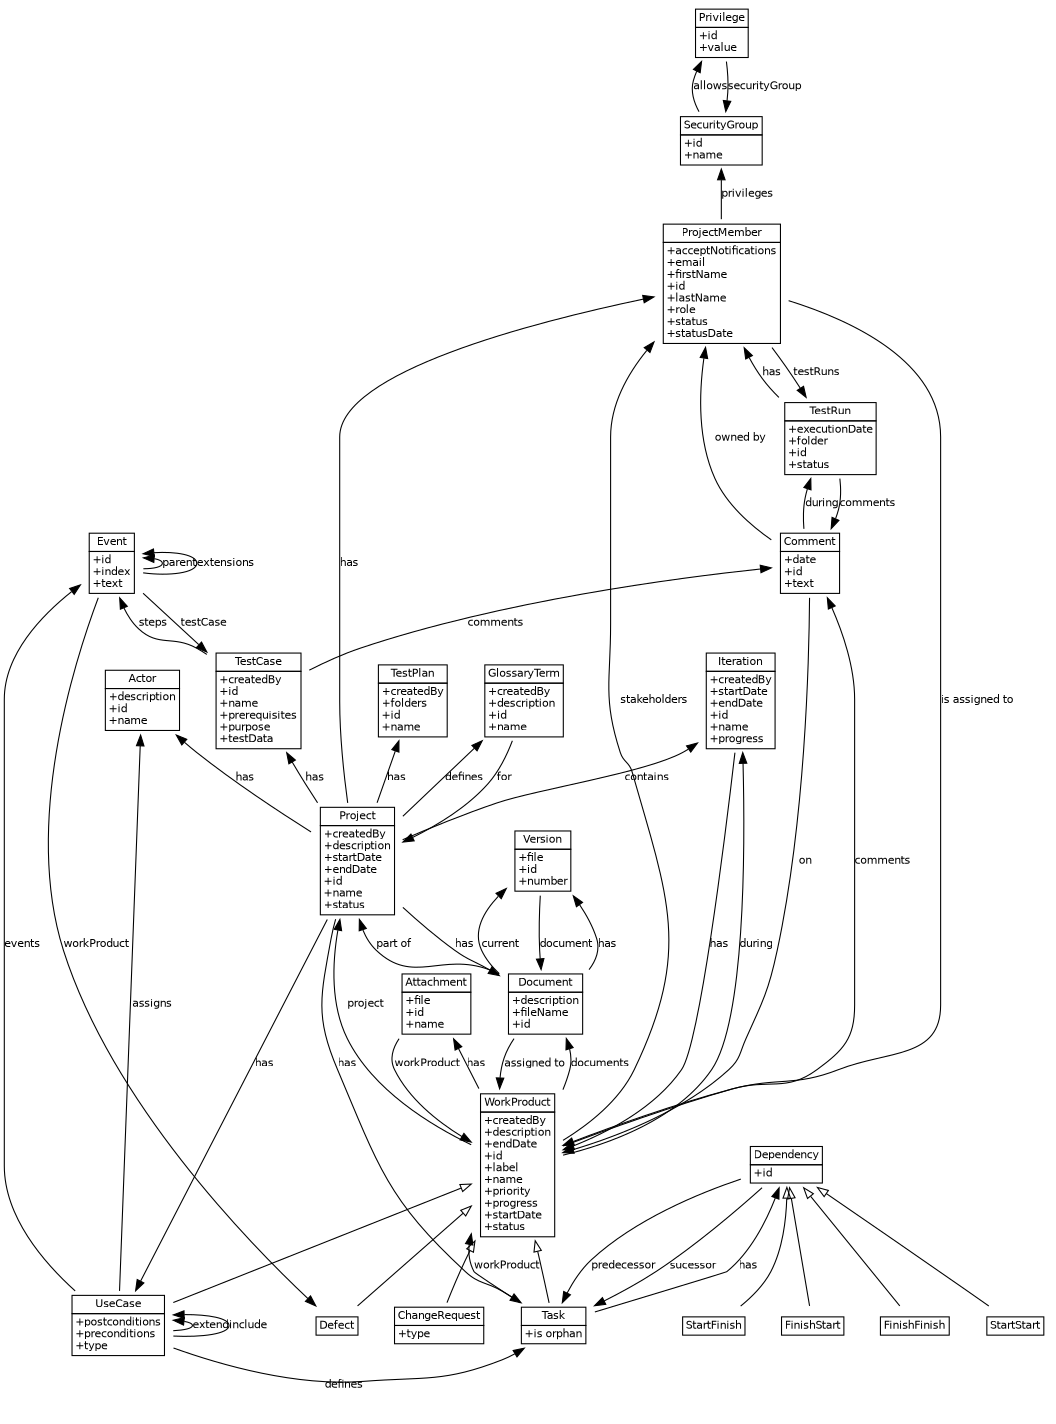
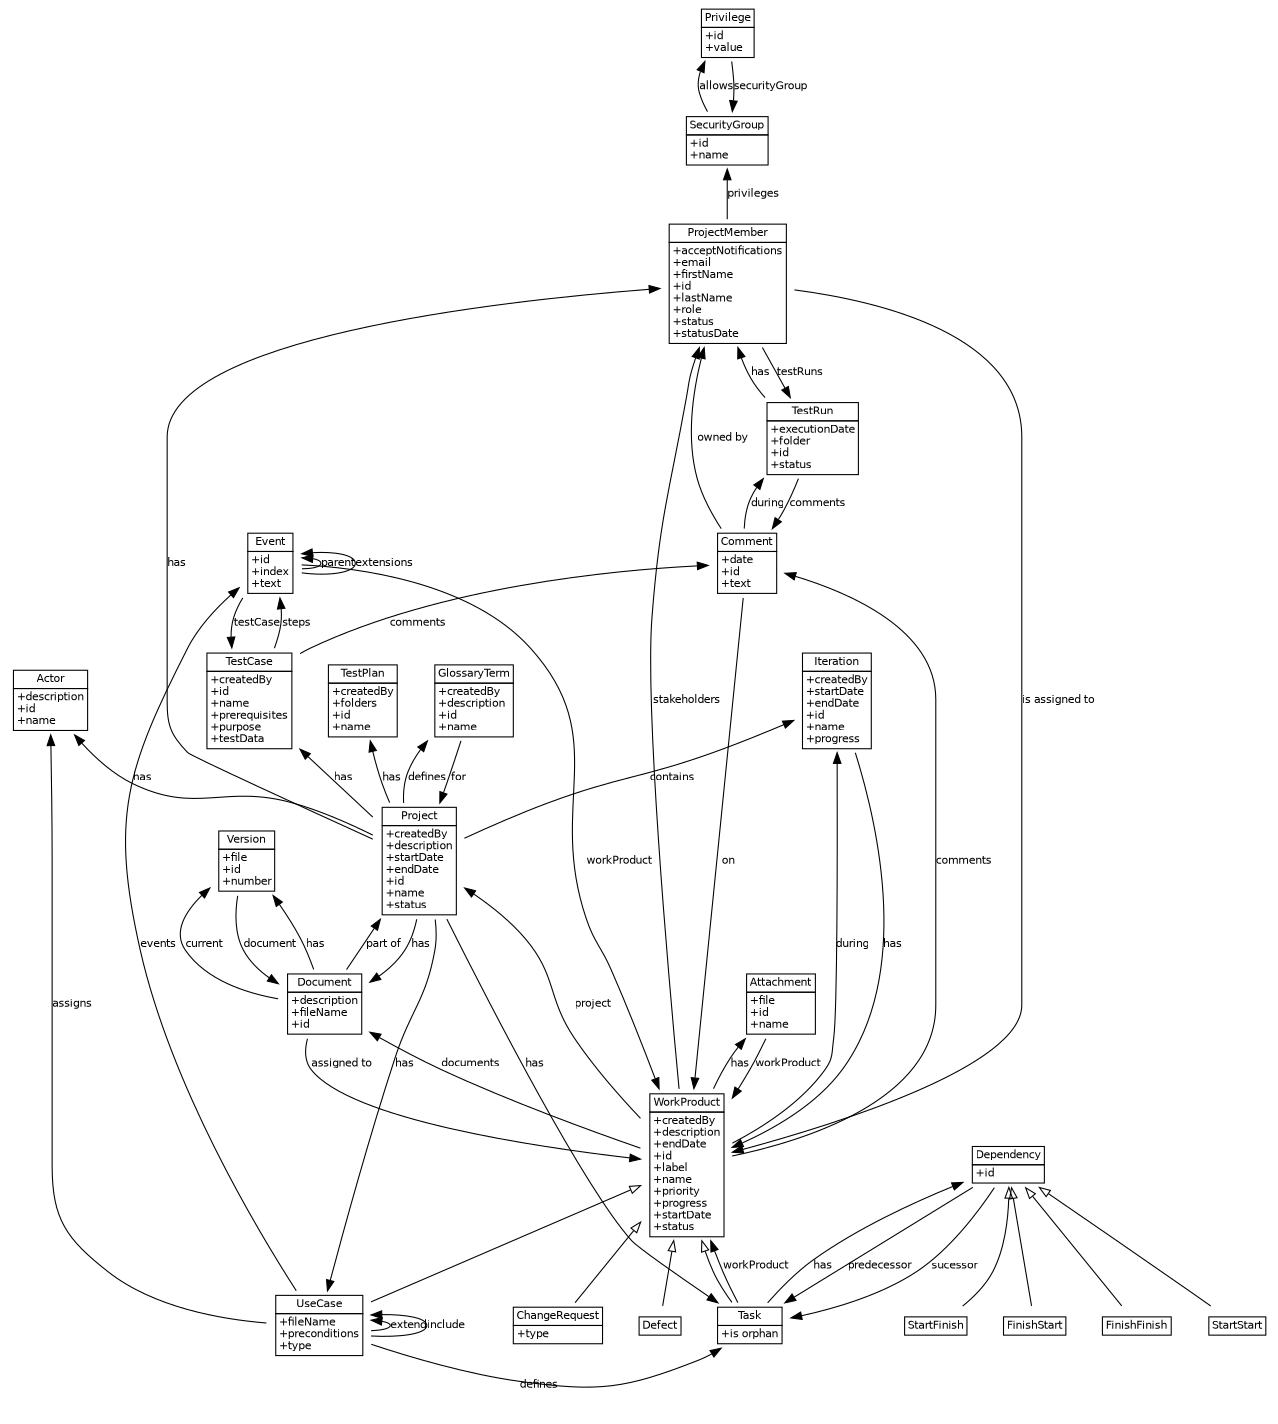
(76, 983) -> (573, 741)
(118, 1322) -> (307, 1322)
